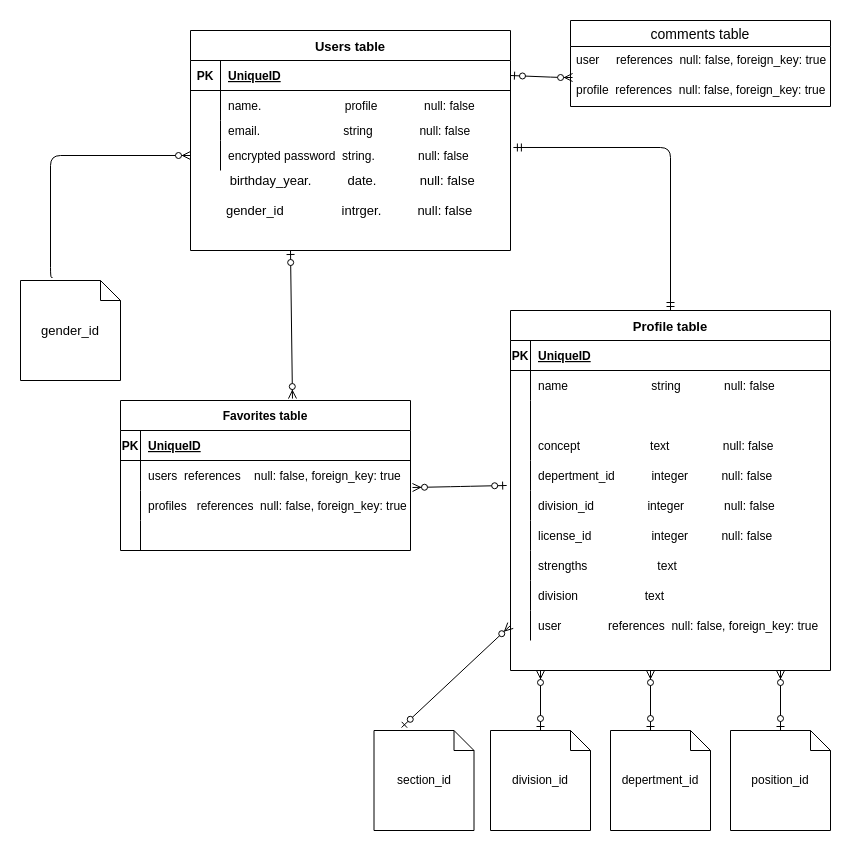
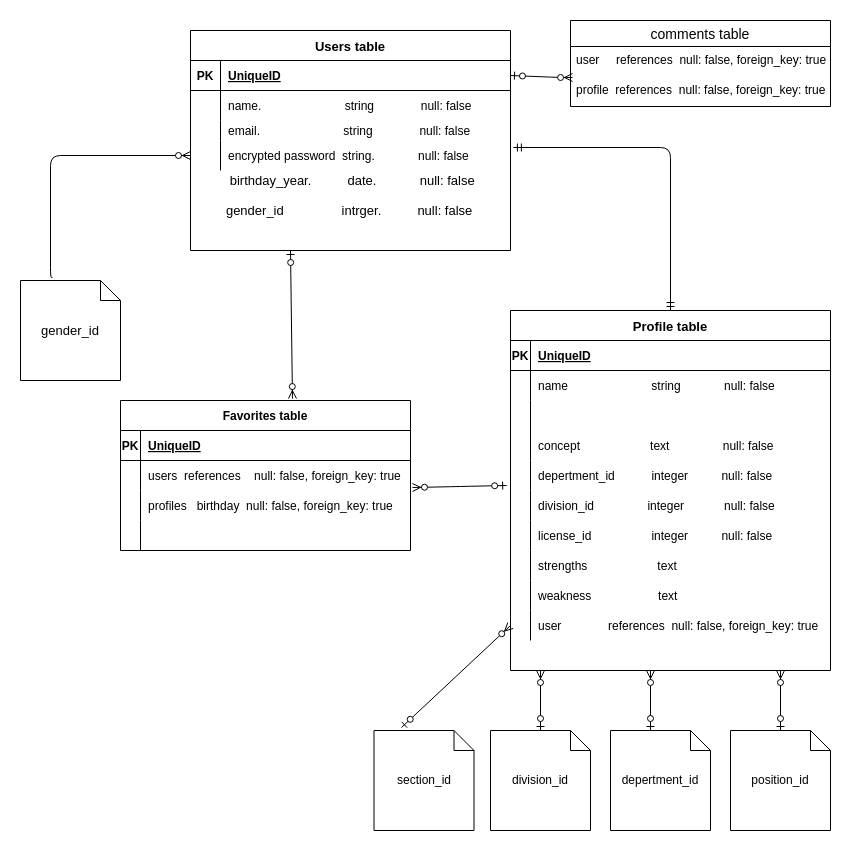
(394, 106) -> (392, 106)
(304, 506) -> (296, 506)
(625, 596) -> (630, 596)
